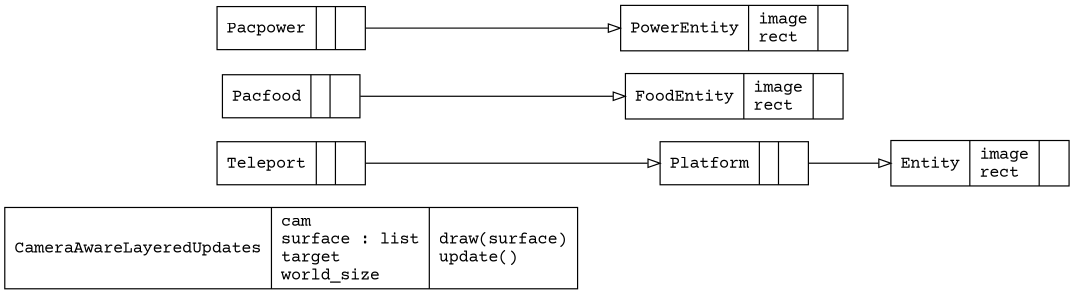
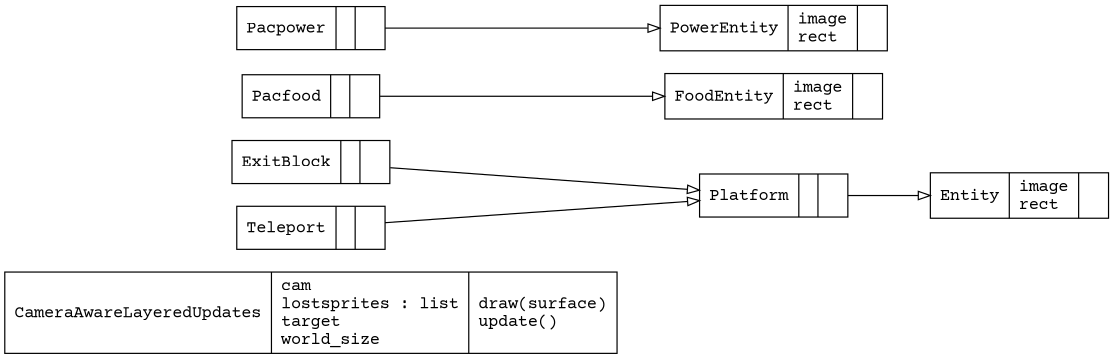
none -> (311, 162)
(350, 239) -> (370, 303)
